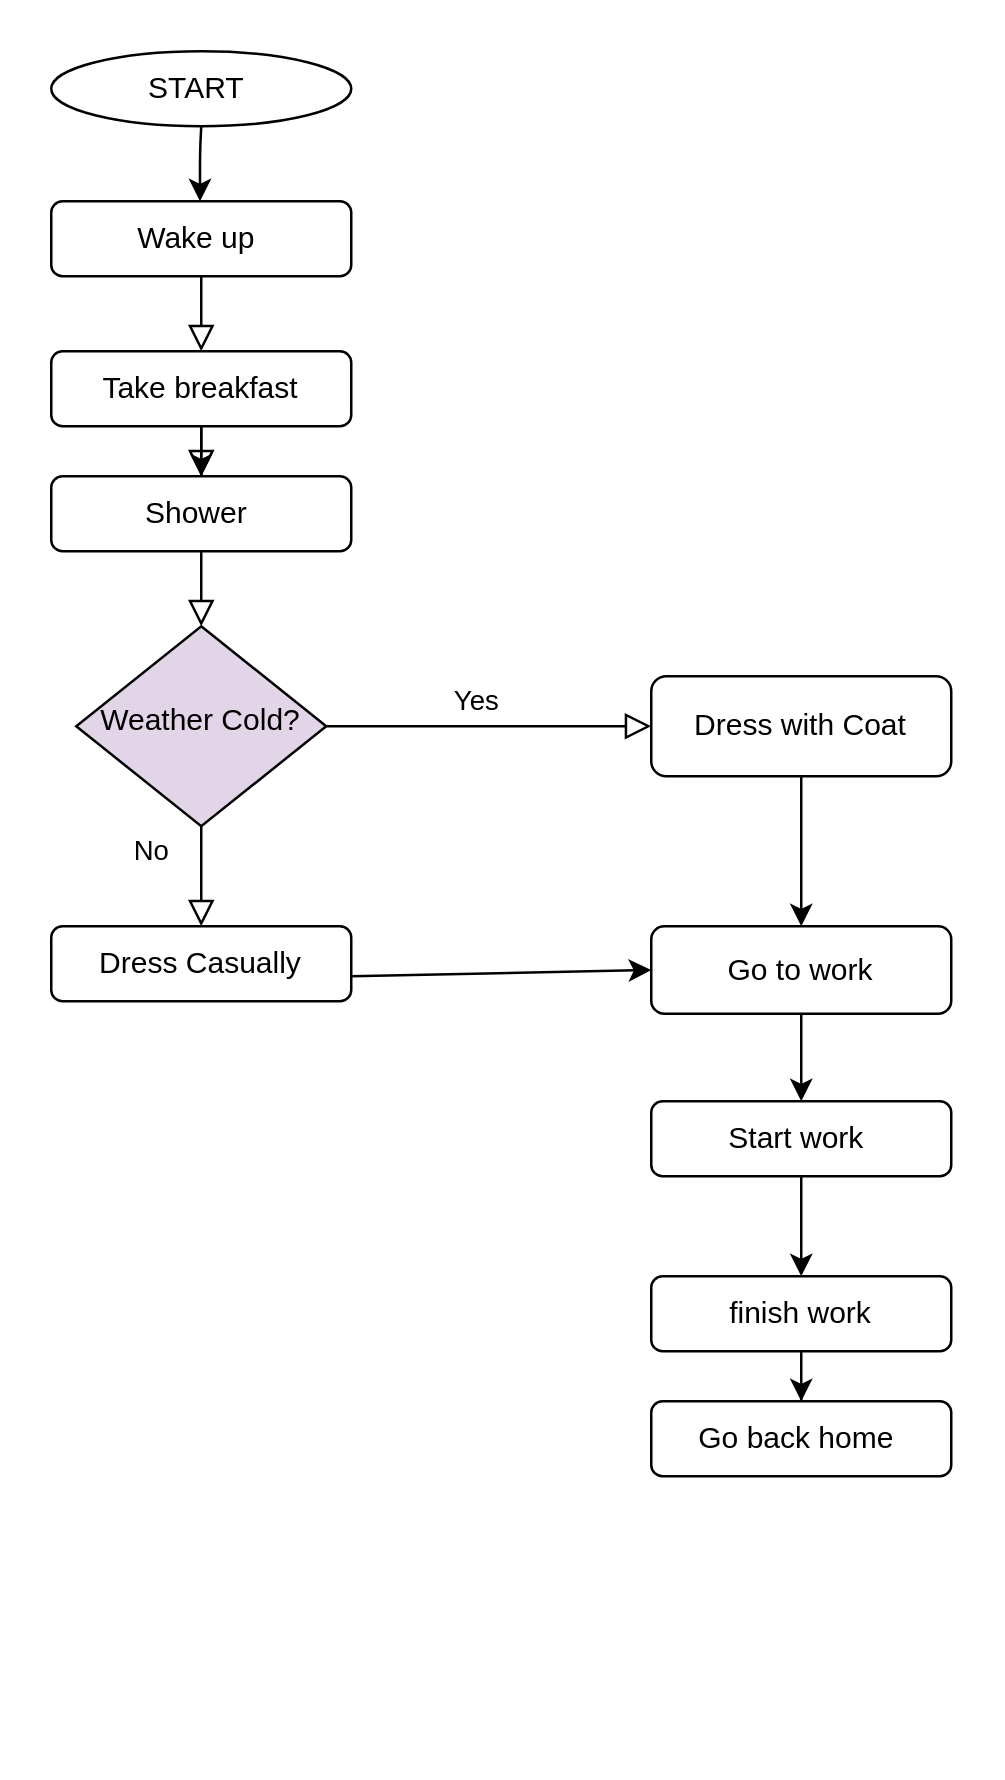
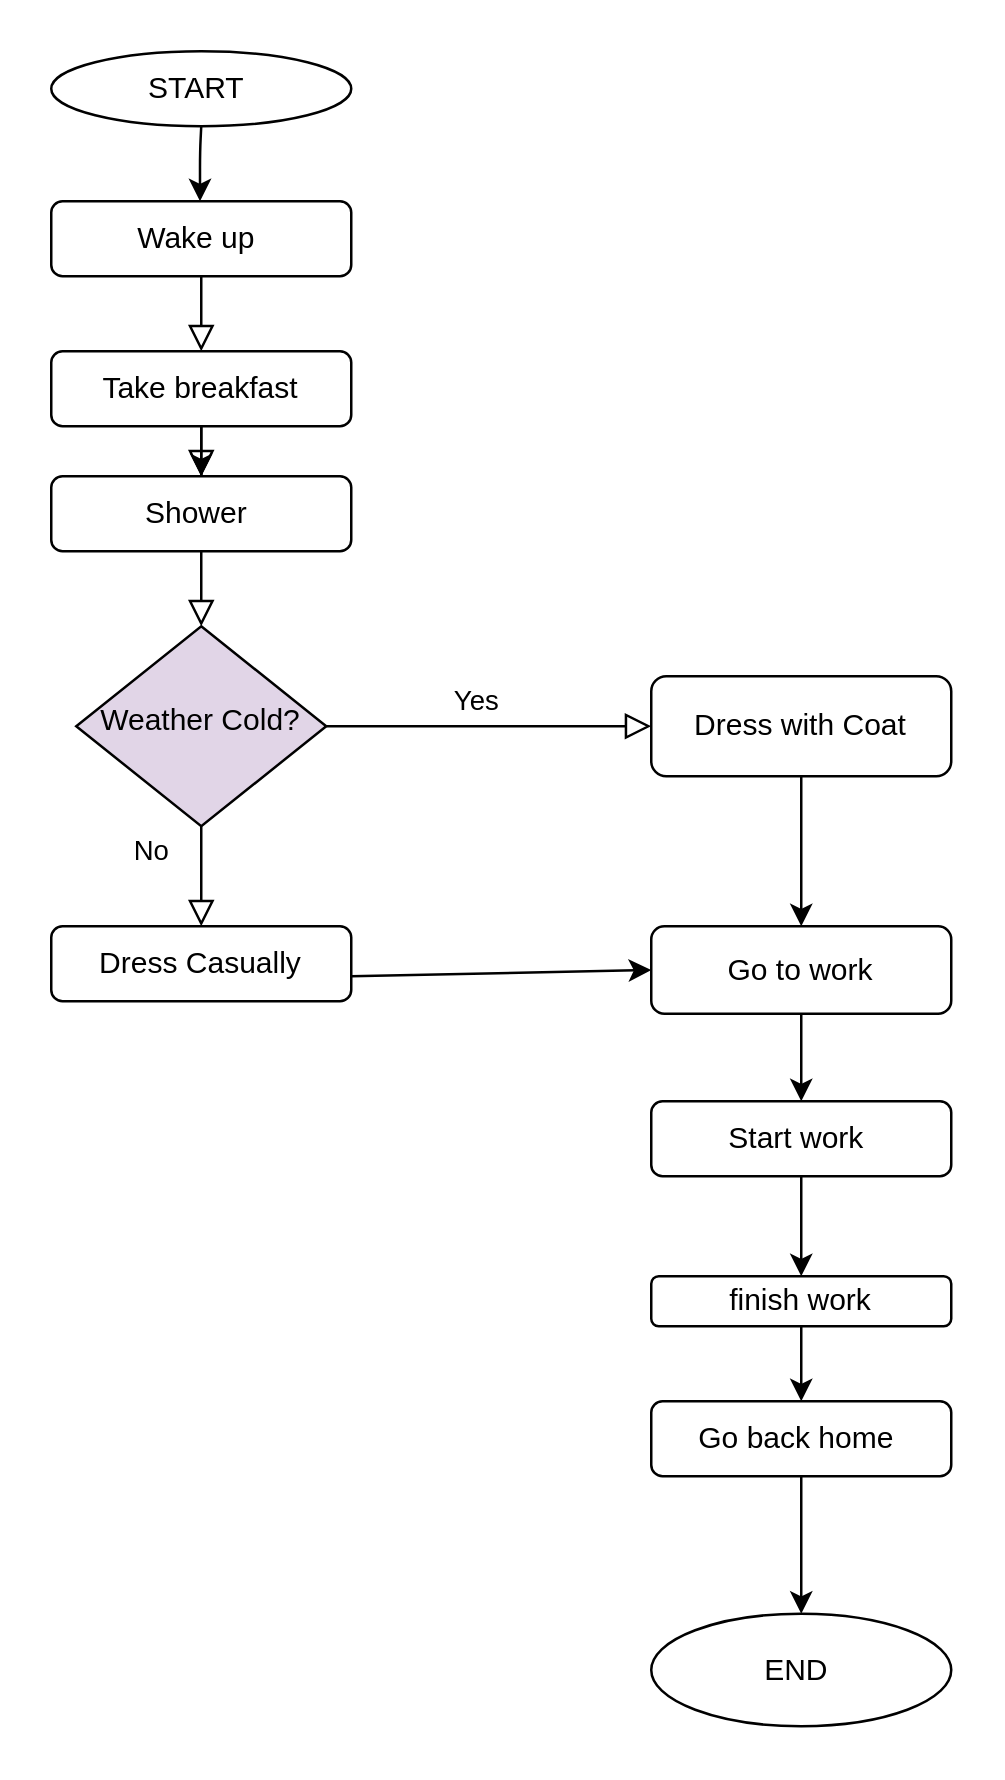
(801, 1314) -> (801, 1301)
none -> (801, 1537)
none -> (801, 1670)
